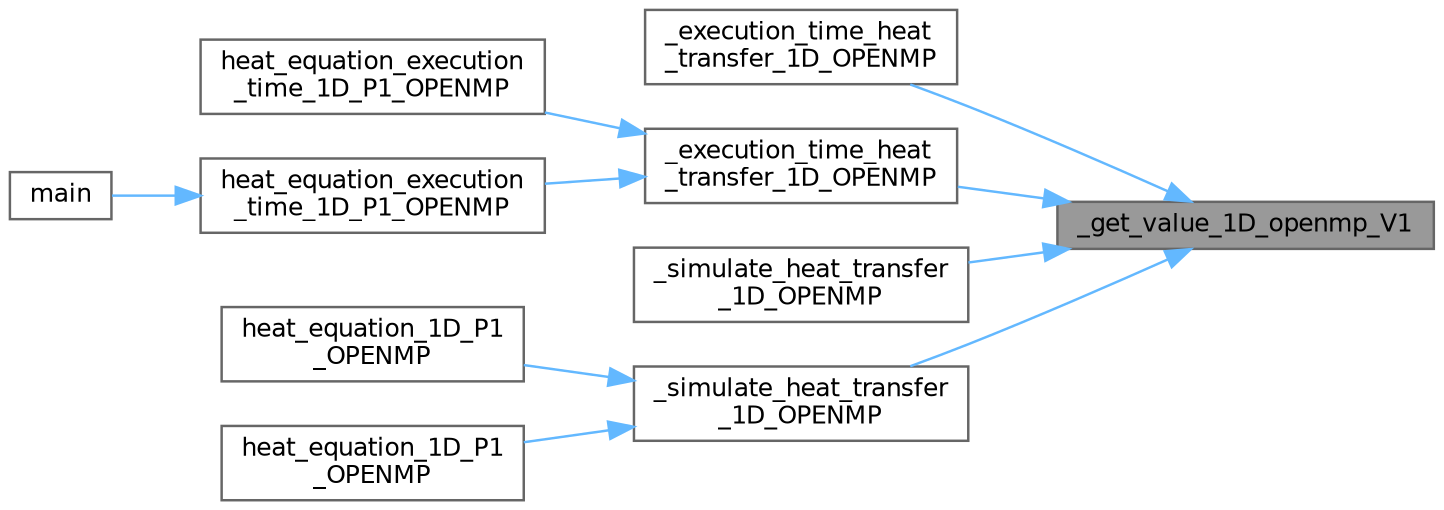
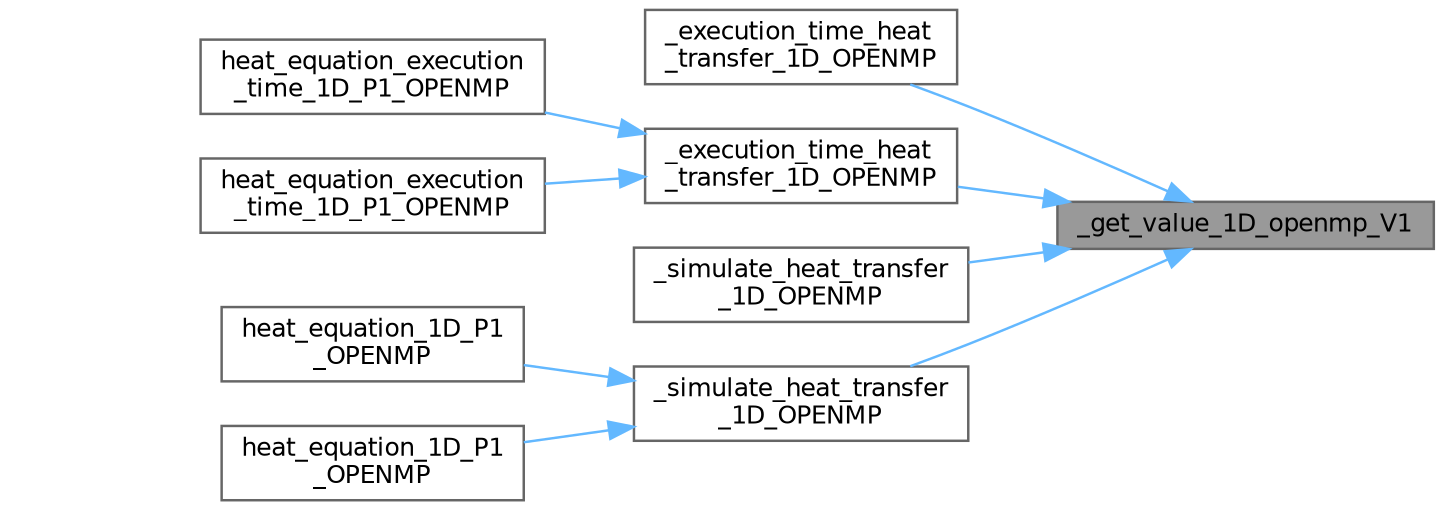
(61, 196) -> none
